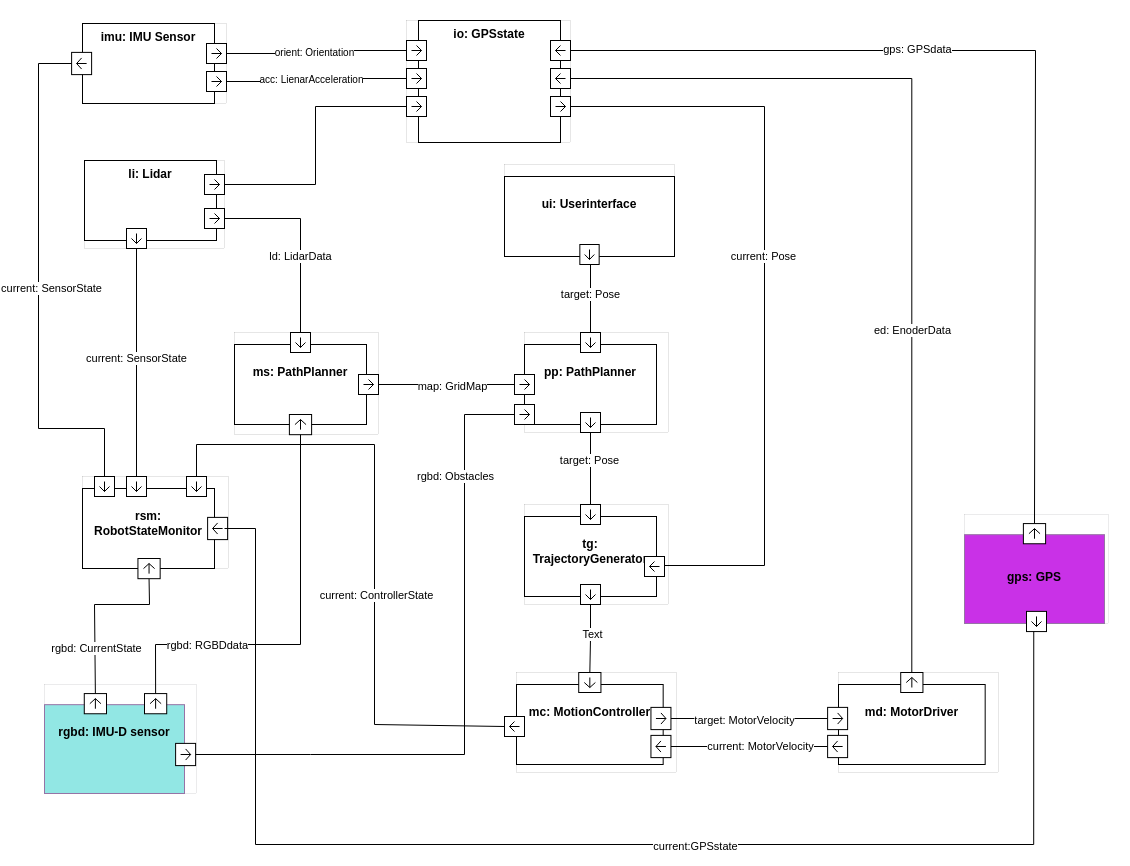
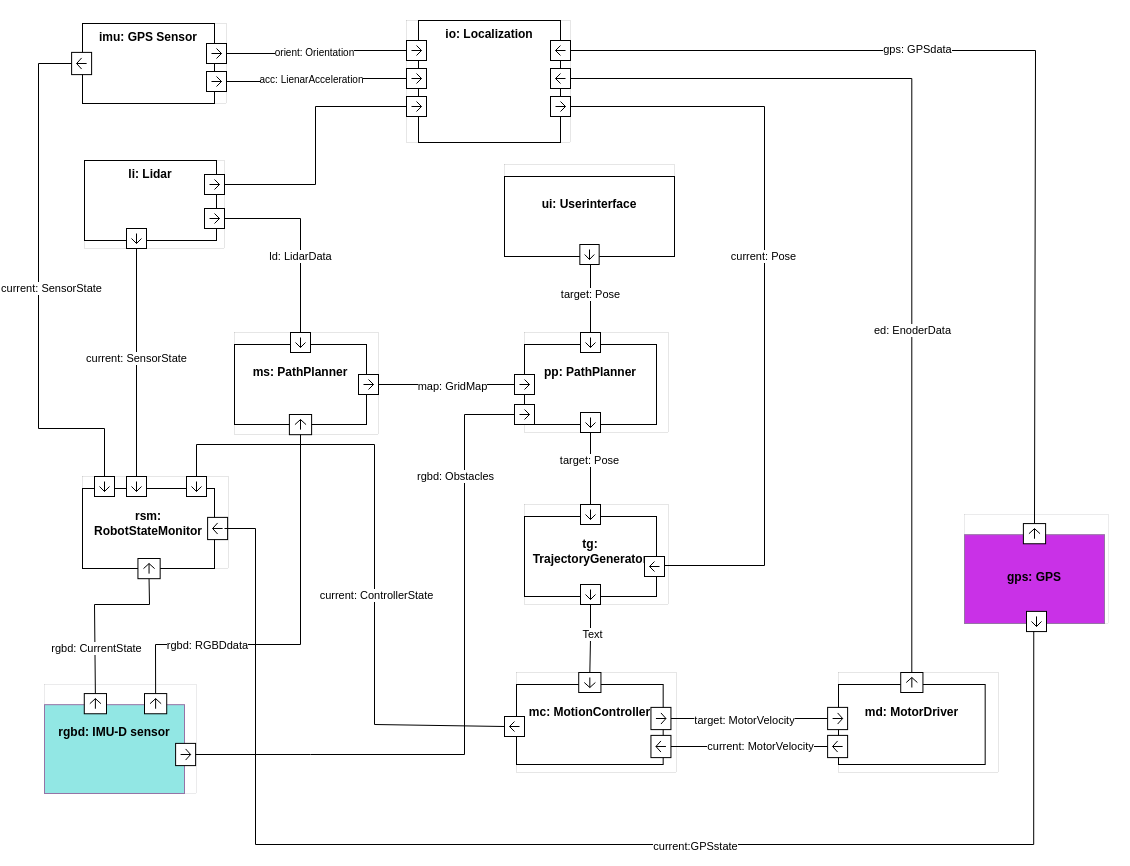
(490, 35) -> (490, 35)
(149, 38) -> (149, 38)
